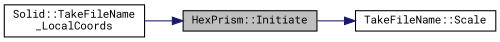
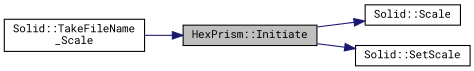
(74, 21) -> (74, 35)
(426, 21) -> (413, 15)
none -> (413, 56)
